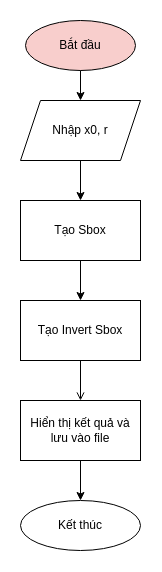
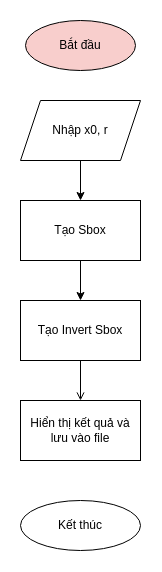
(81, 82) -> none
(81, 477) -> none
